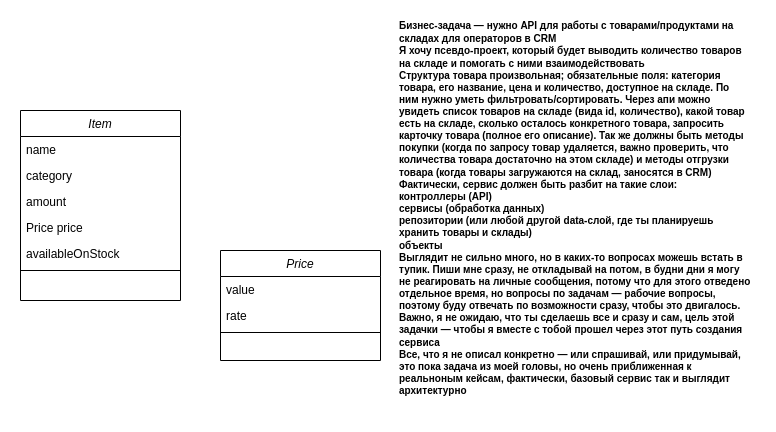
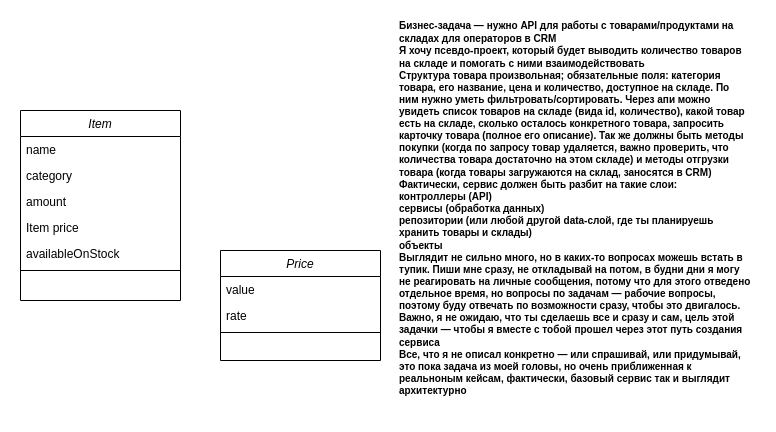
(58, 228) -> (56, 228)
